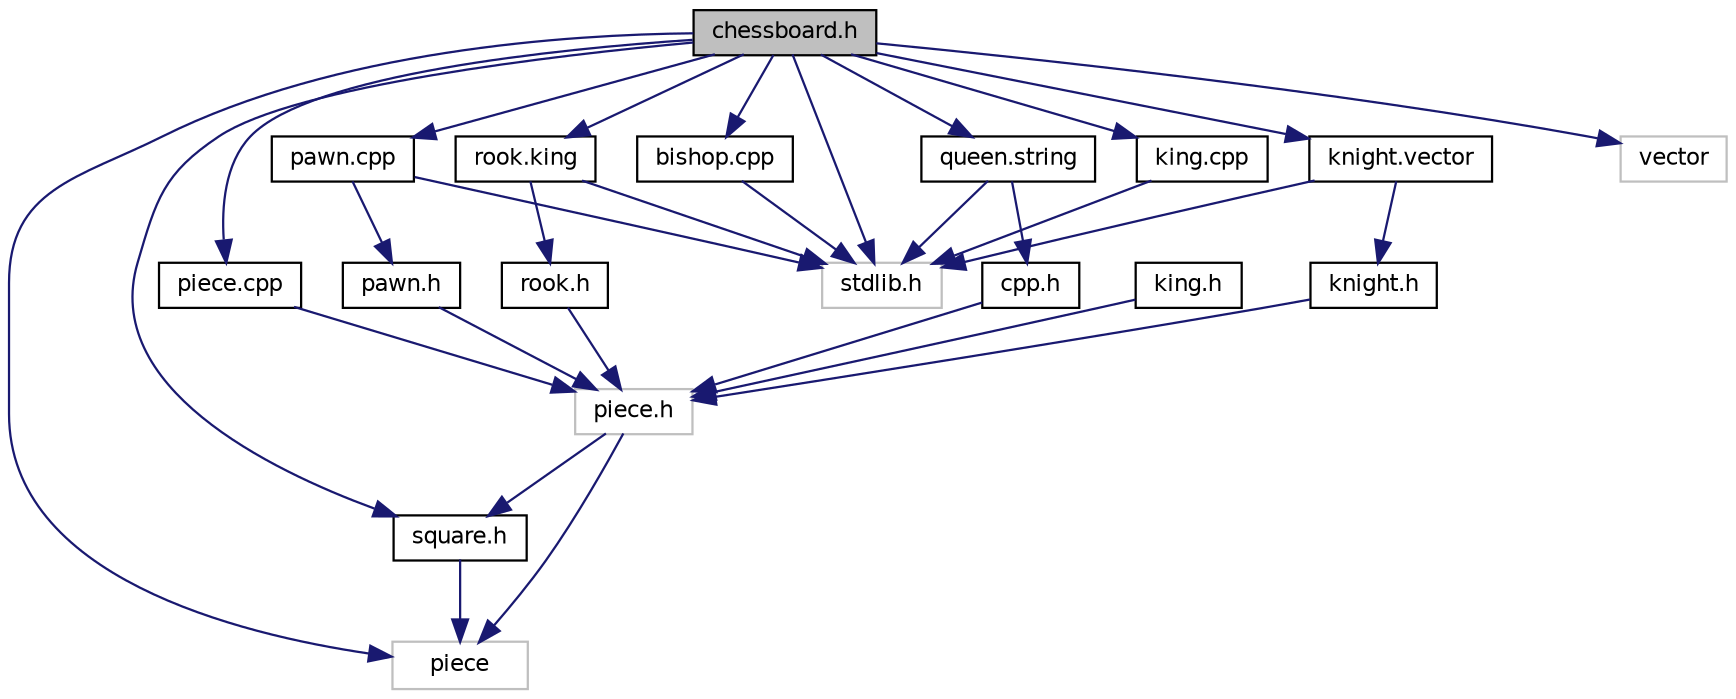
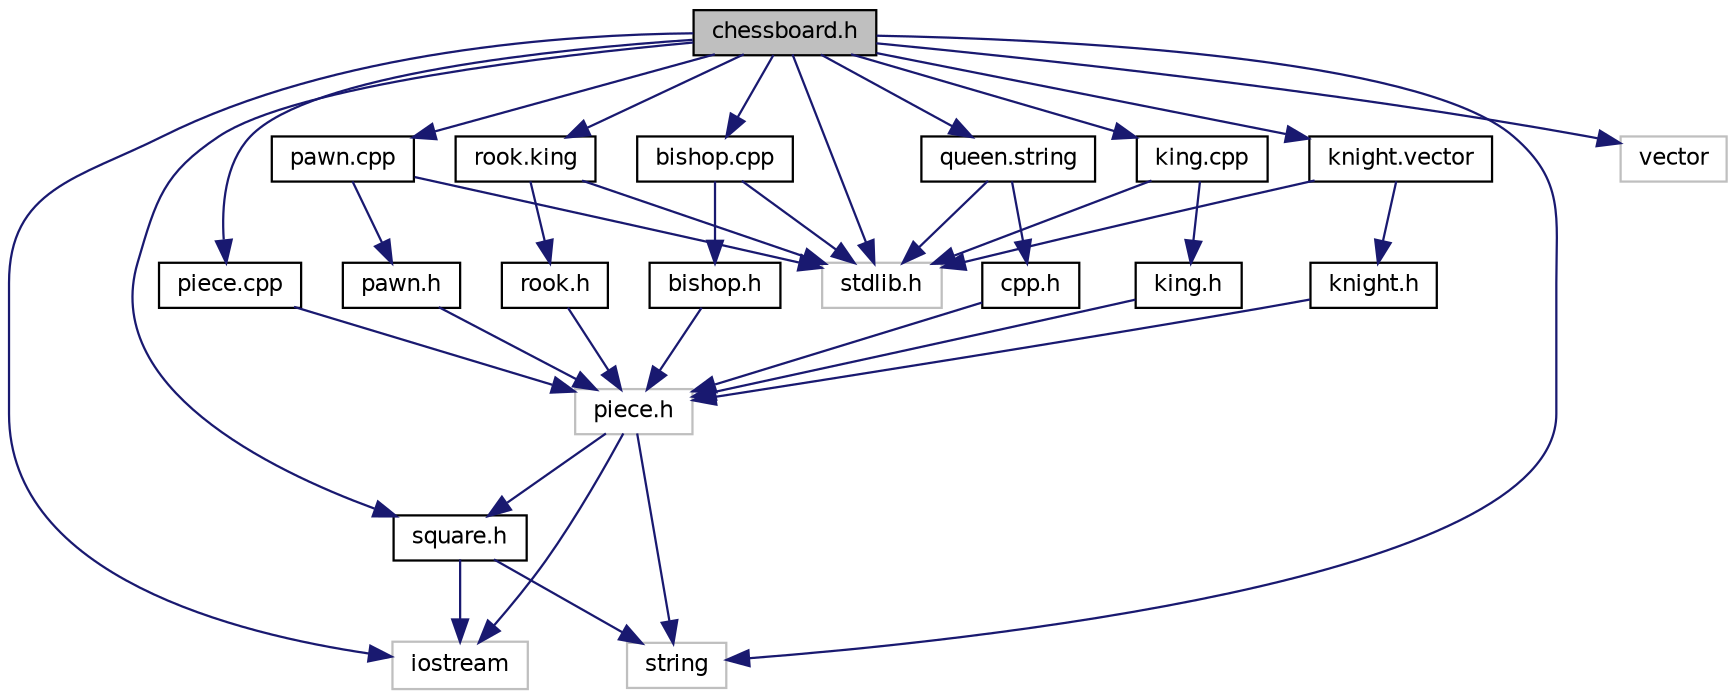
none -> (1196, 222)
none -> (715, 285)
(460, 665) -> (460, 665)
none -> (677, 665)
